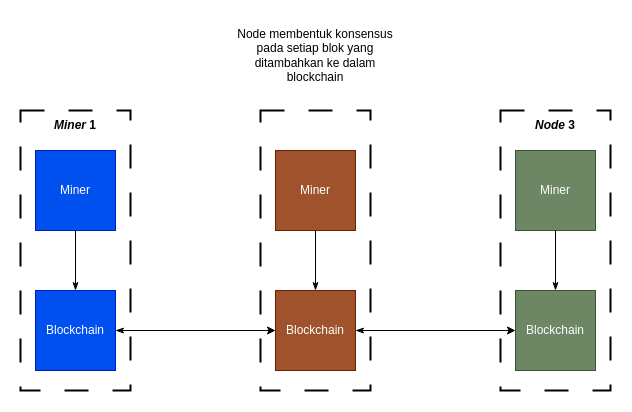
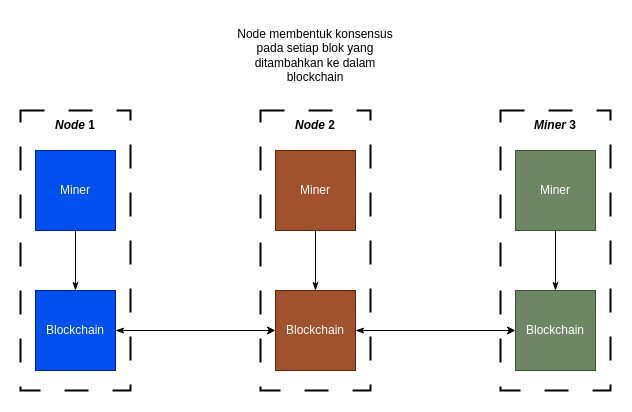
(76, 126) -> (76, 126)
none -> (316, 126)
(556, 126) -> (556, 126)
